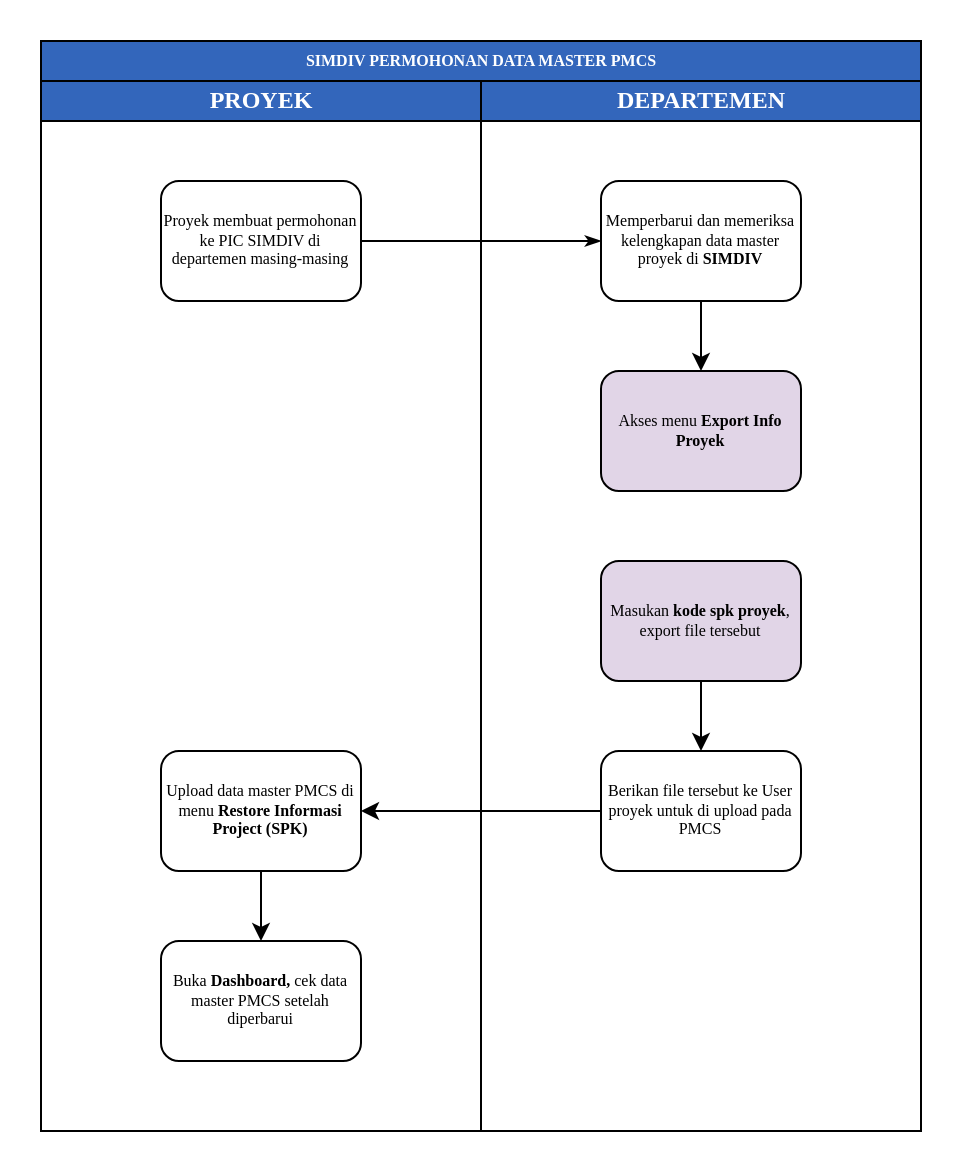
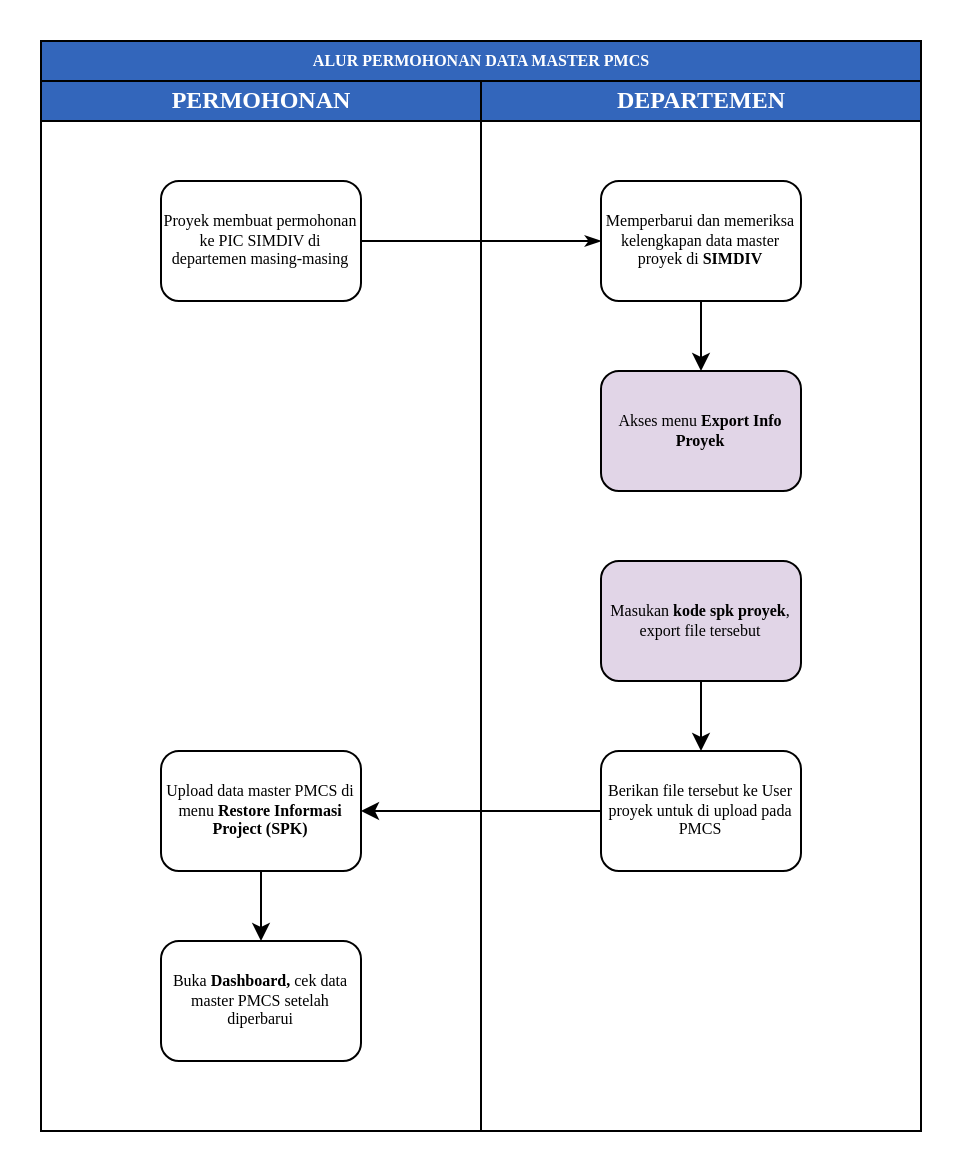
(482, 61) -> (482, 61)
(262, 101) -> (262, 101)
